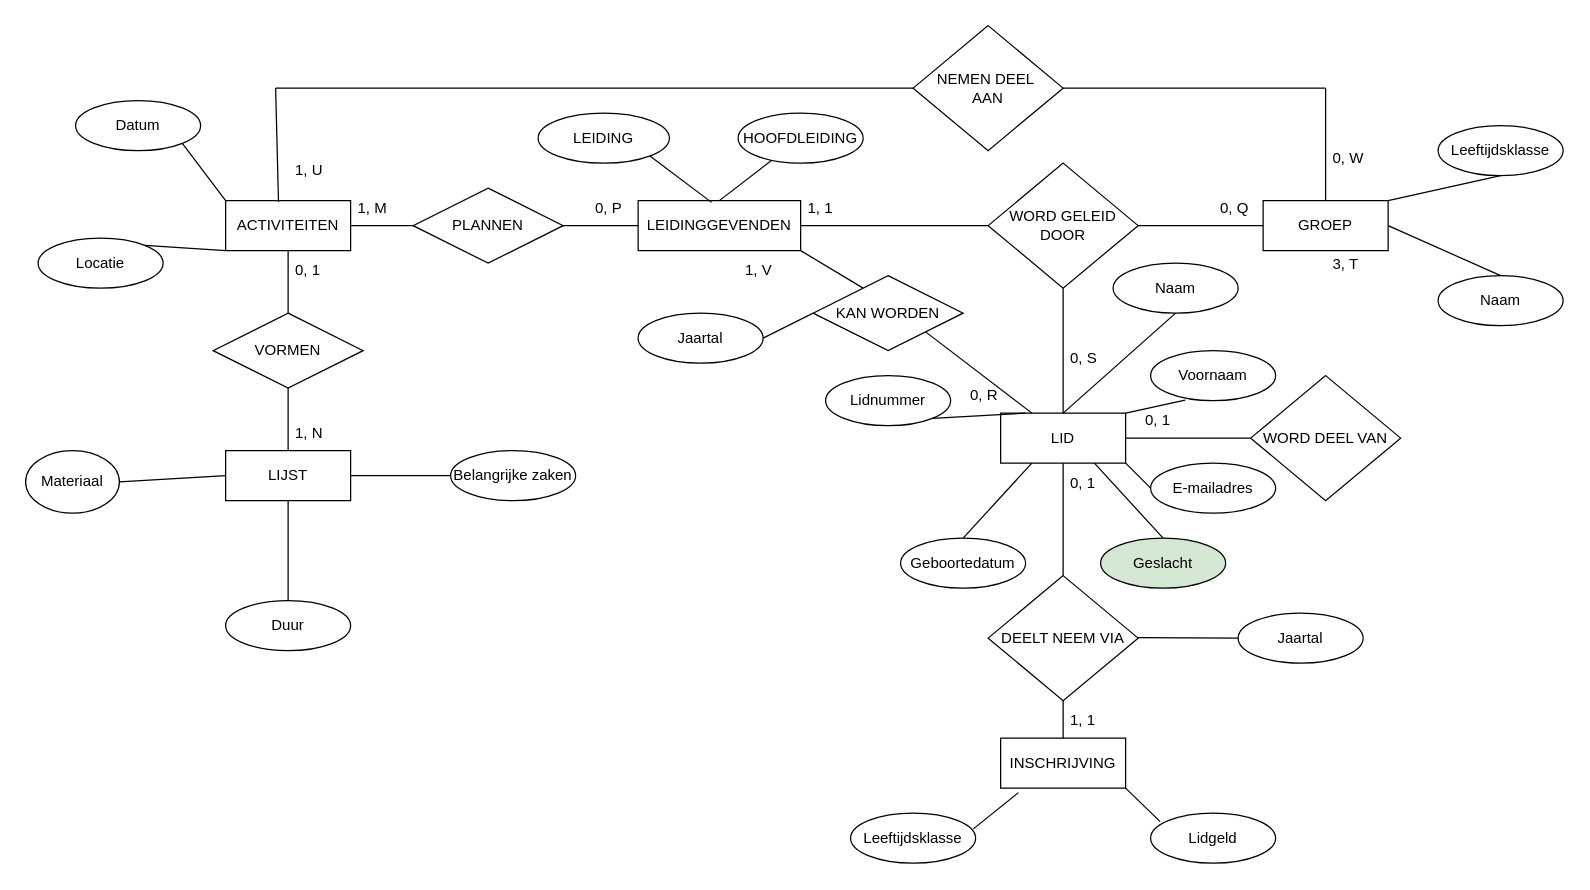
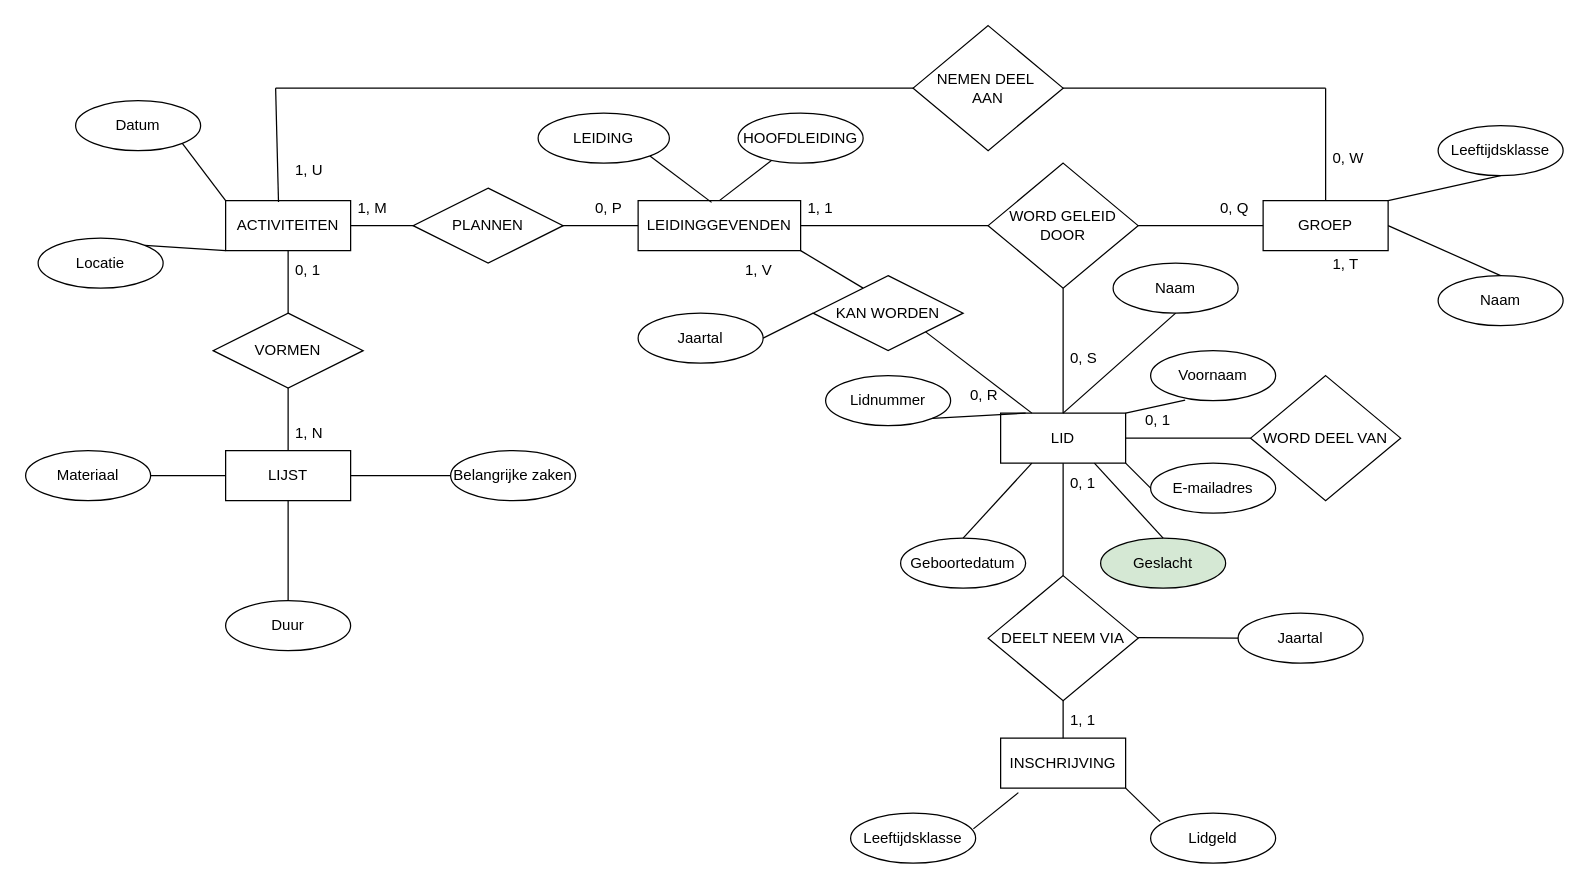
(1345, 264) -> (1345, 264)
(73, 482) -> (88, 476)
